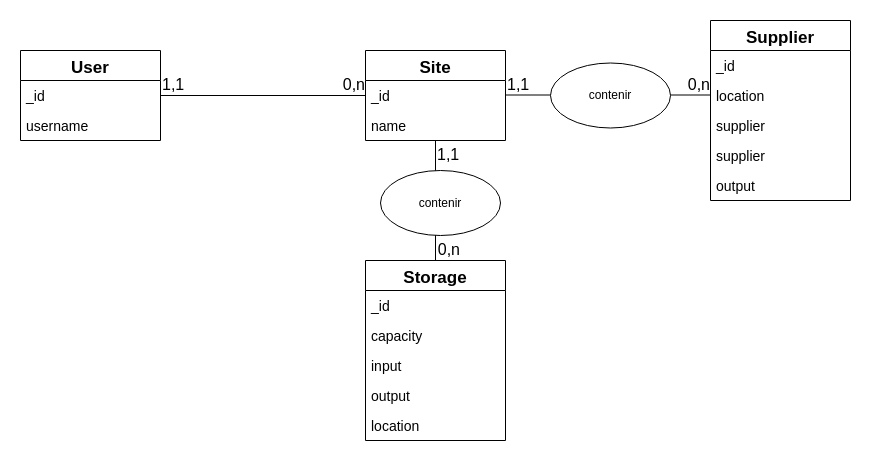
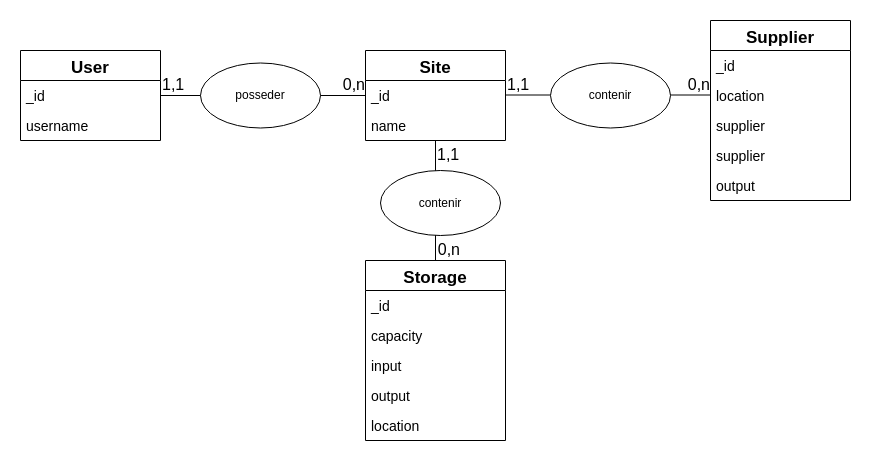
none -> (261, 96)
